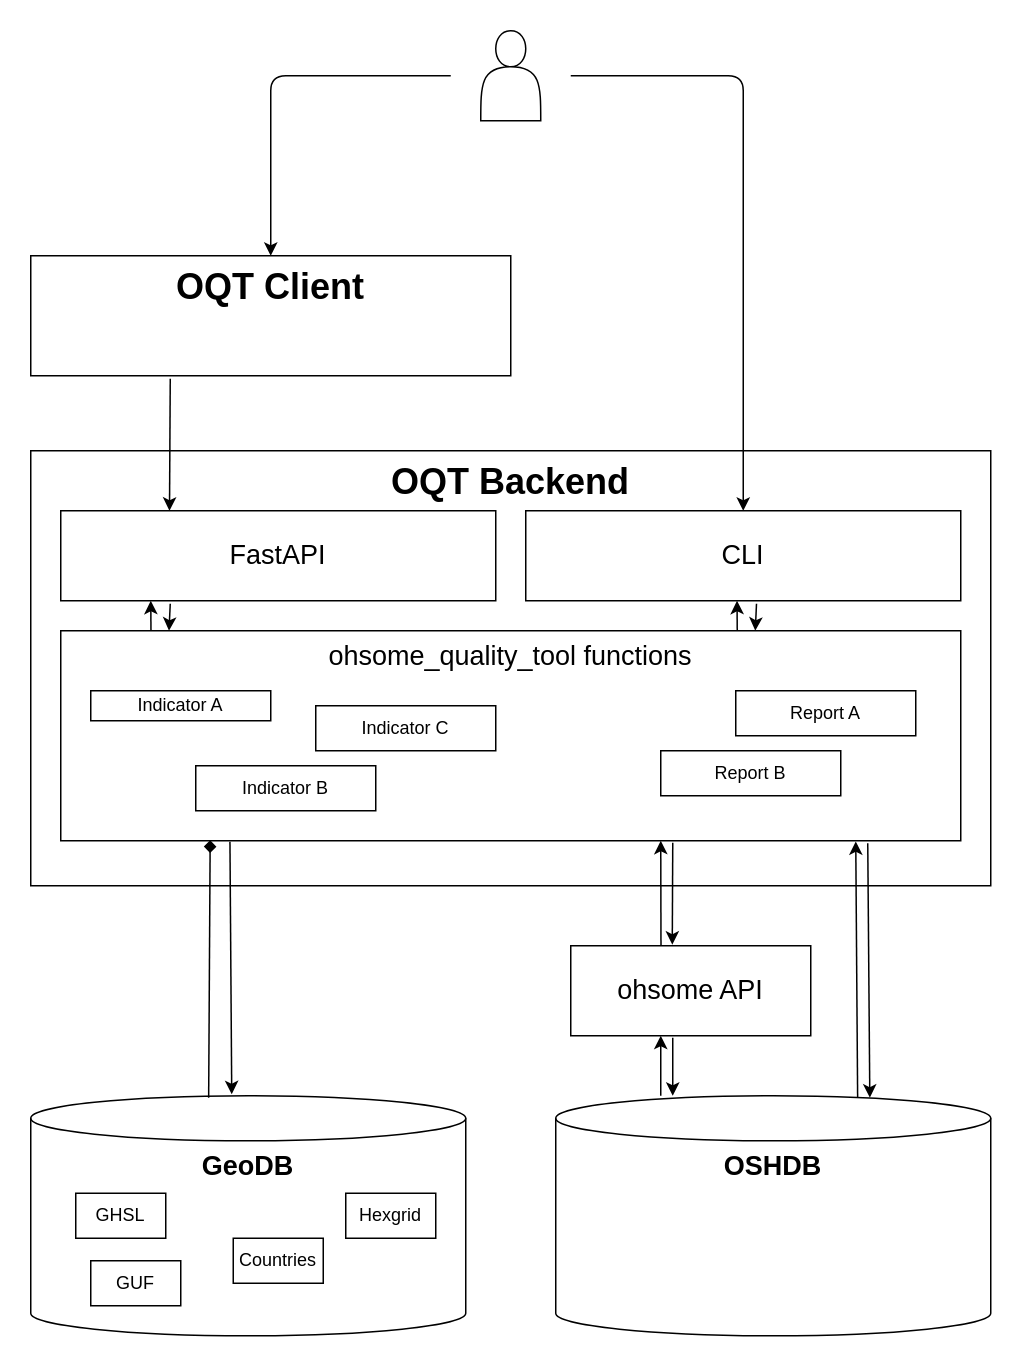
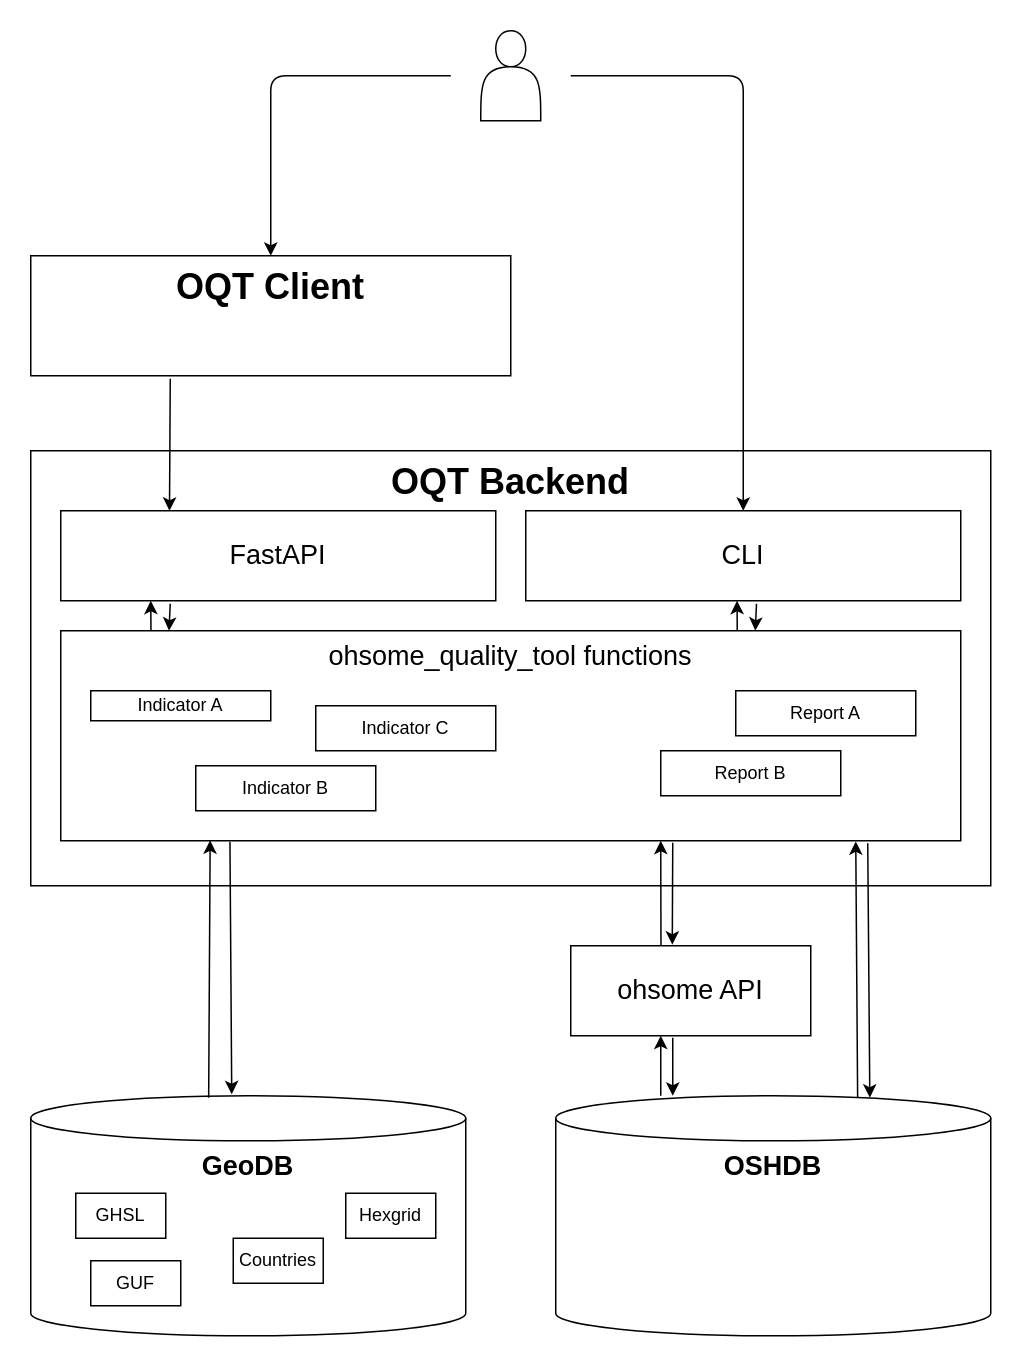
(210, 853) -> (210, 852)
